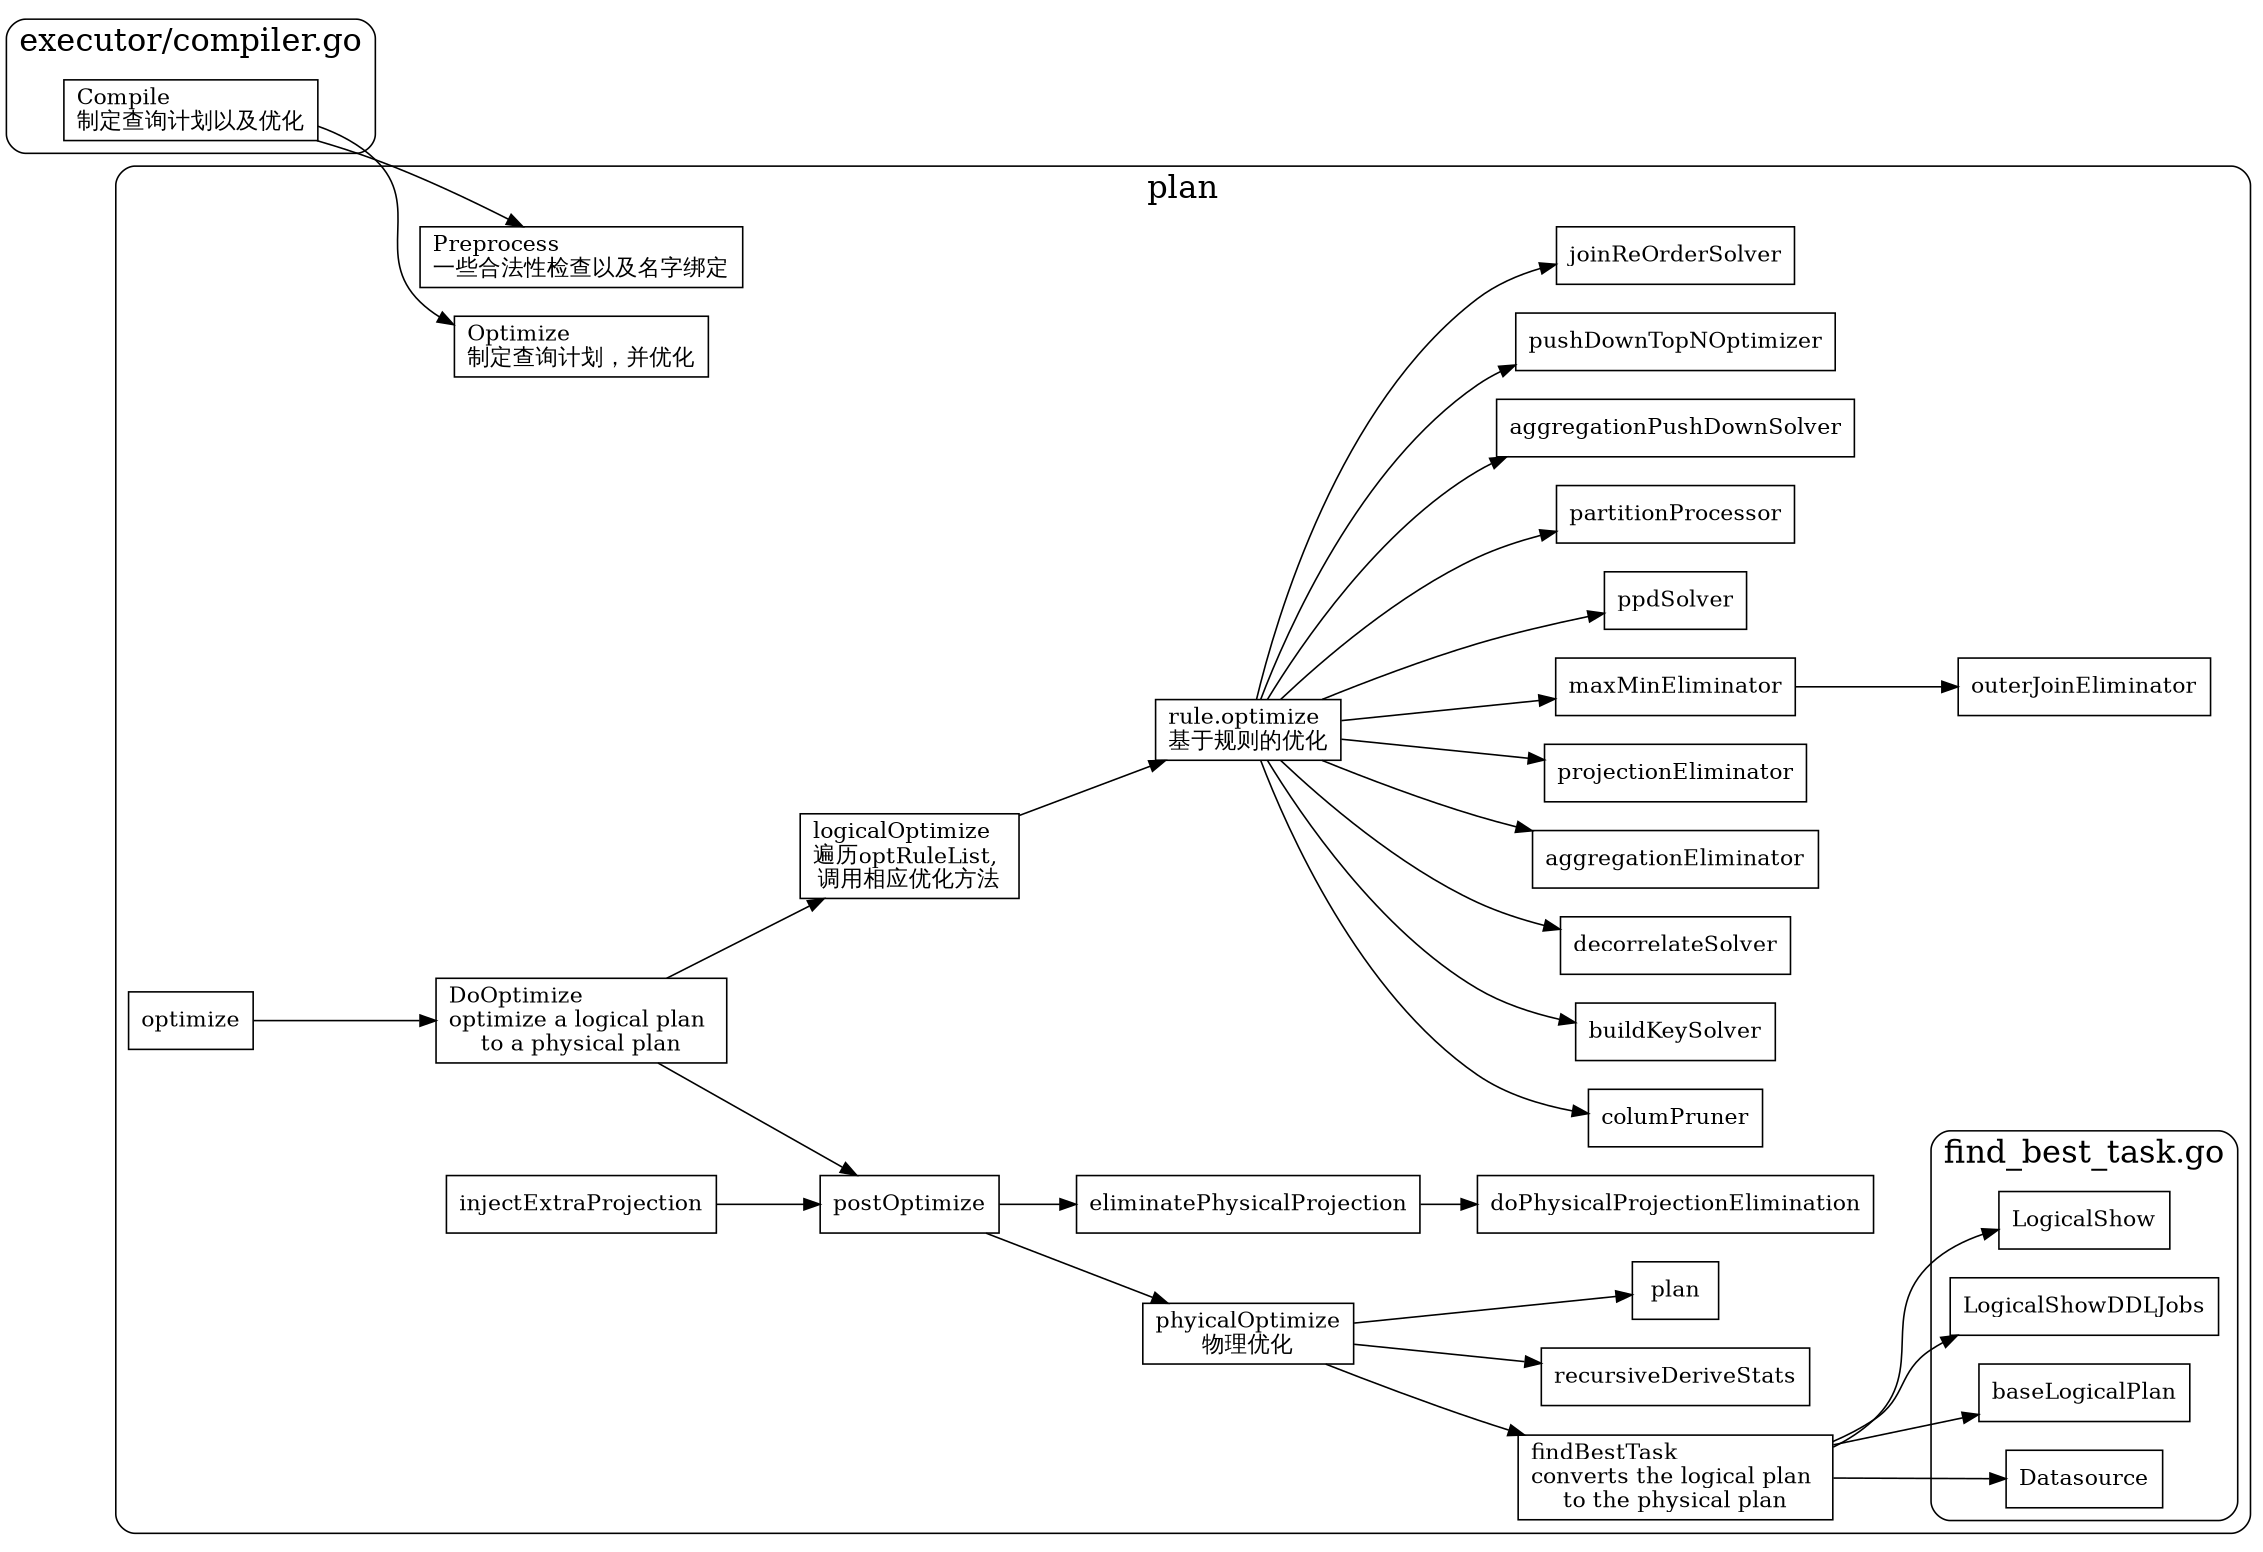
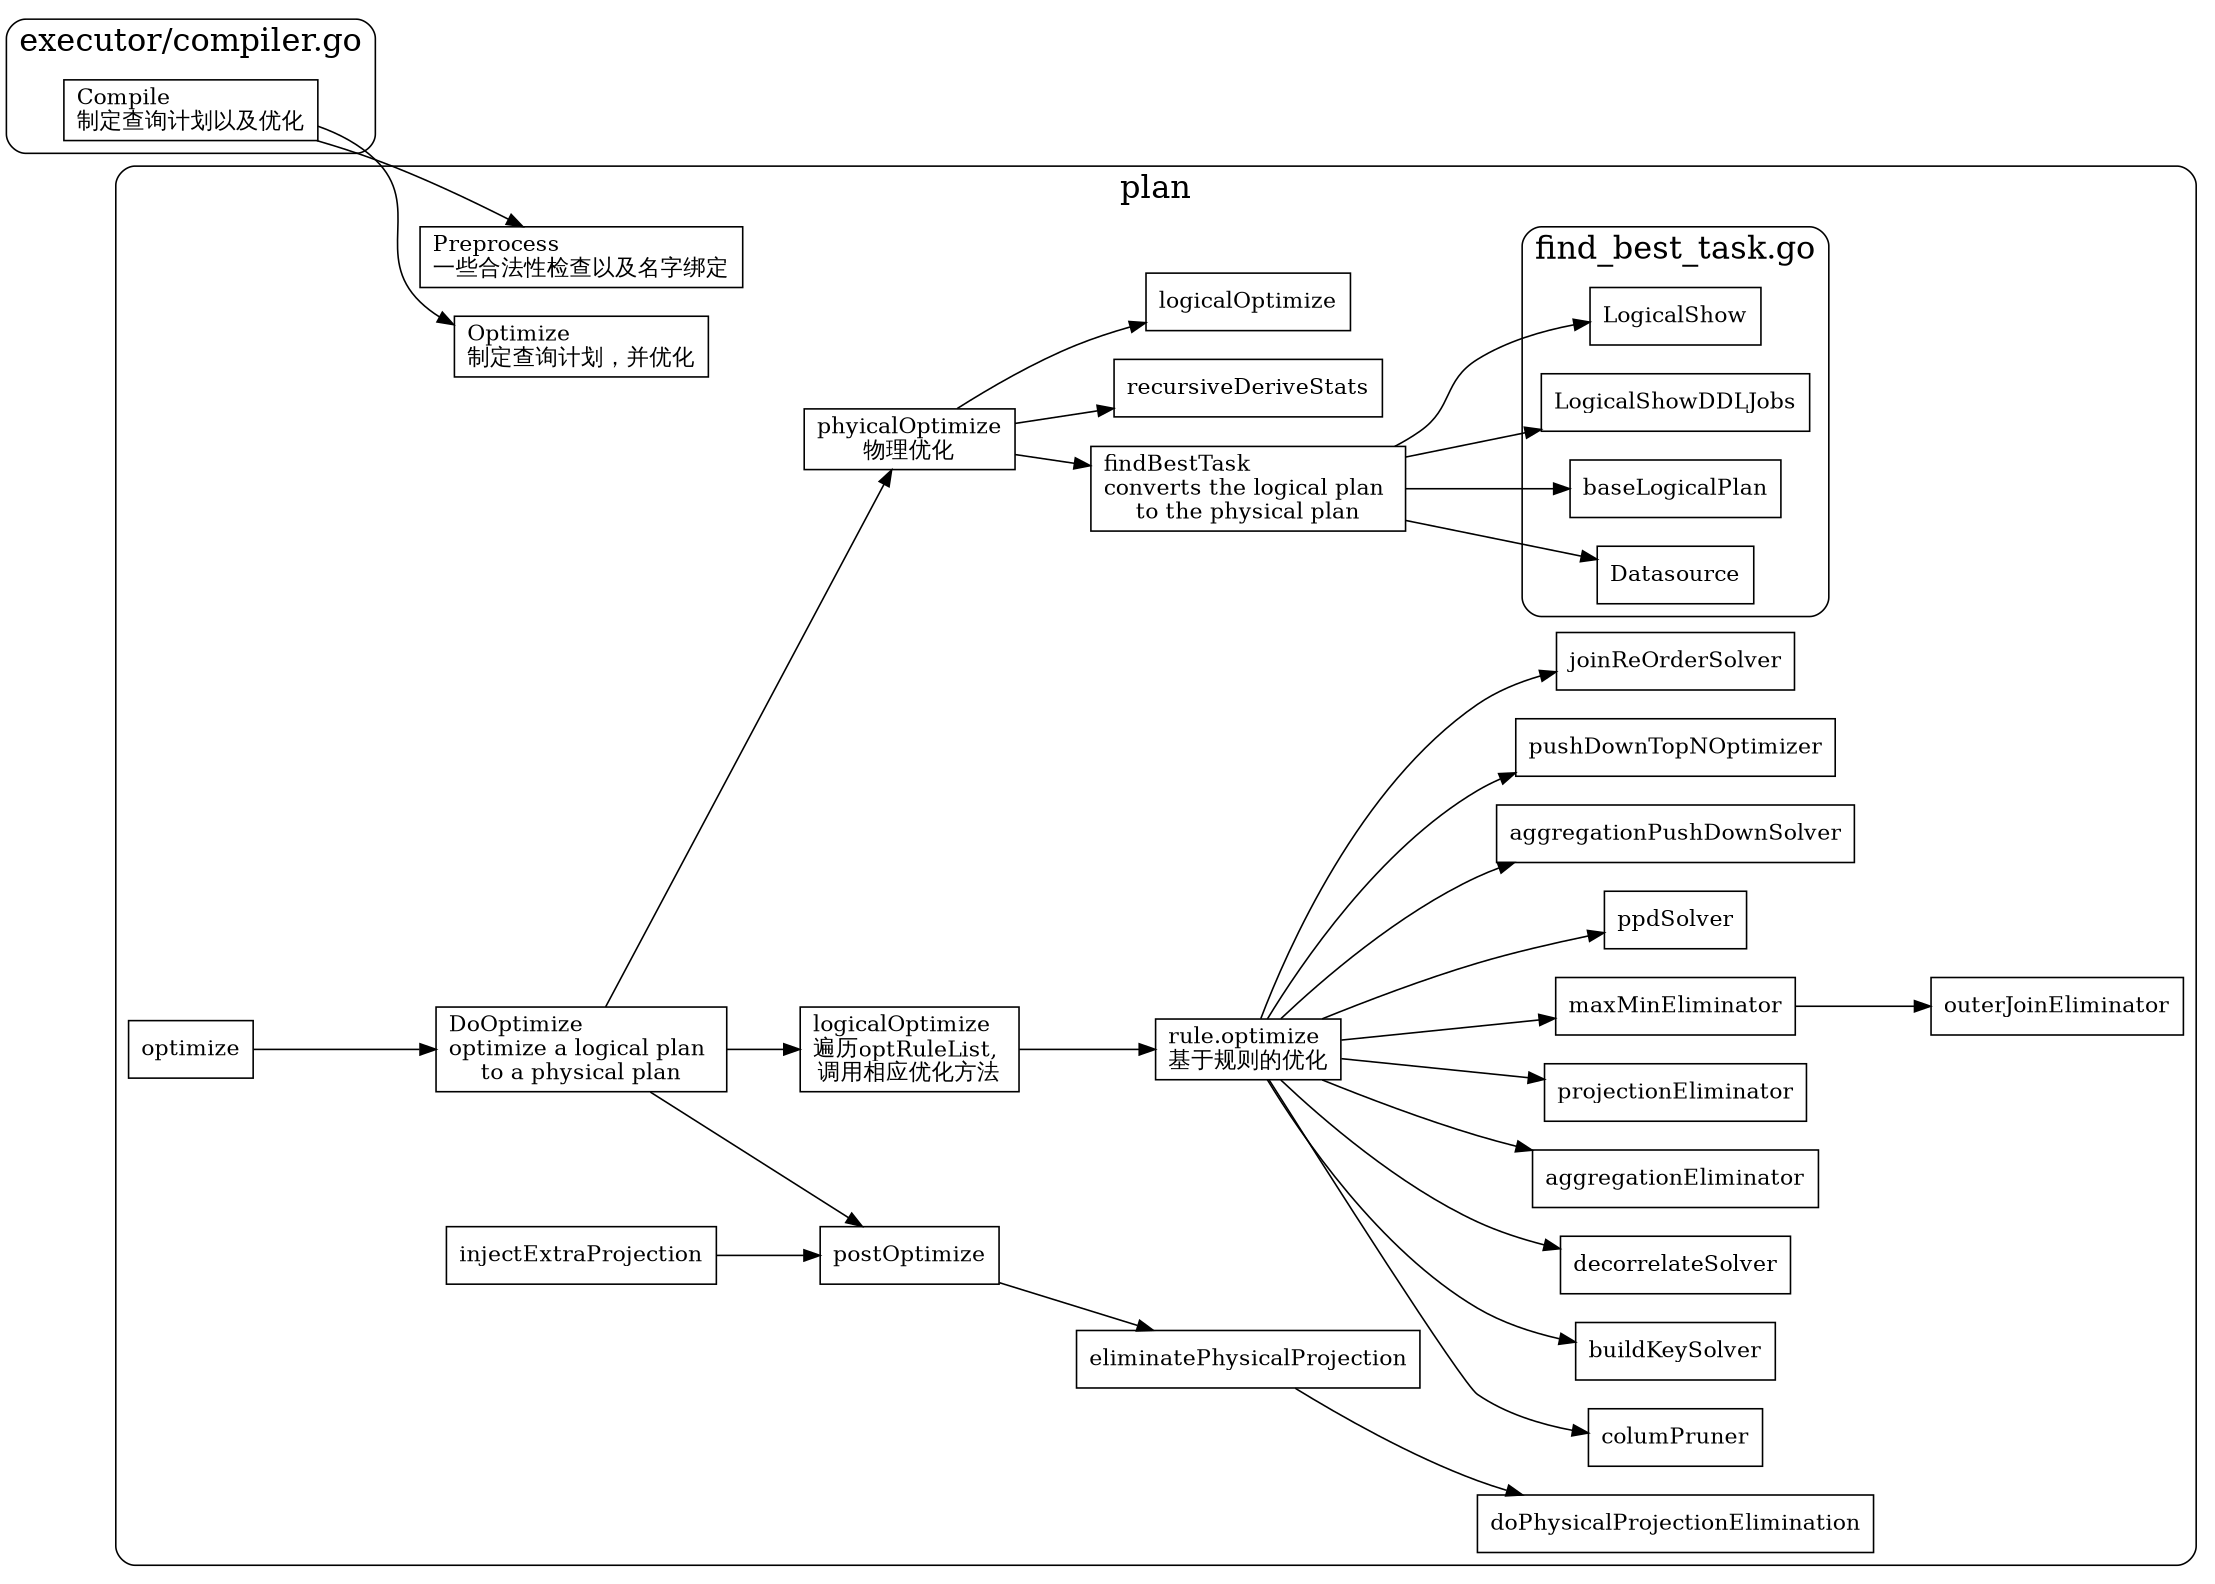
(1675, 514) -> none
(1069, 1265) -> (745, 746)
(1675, 1291) -> (1248, 302)
